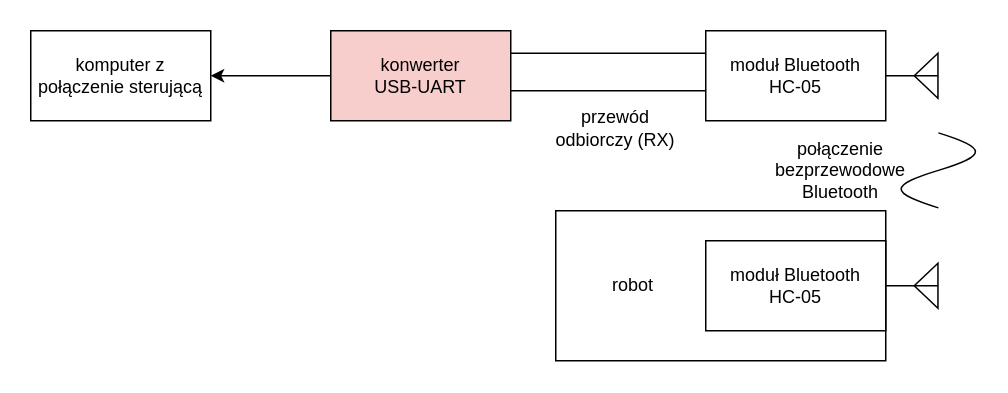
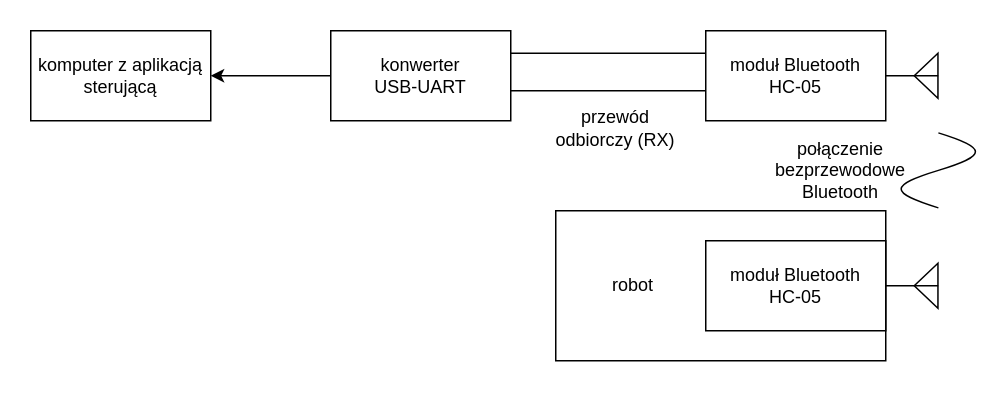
(121, 76) -> (121, 76)
(421, 76) -> (421, 76)
